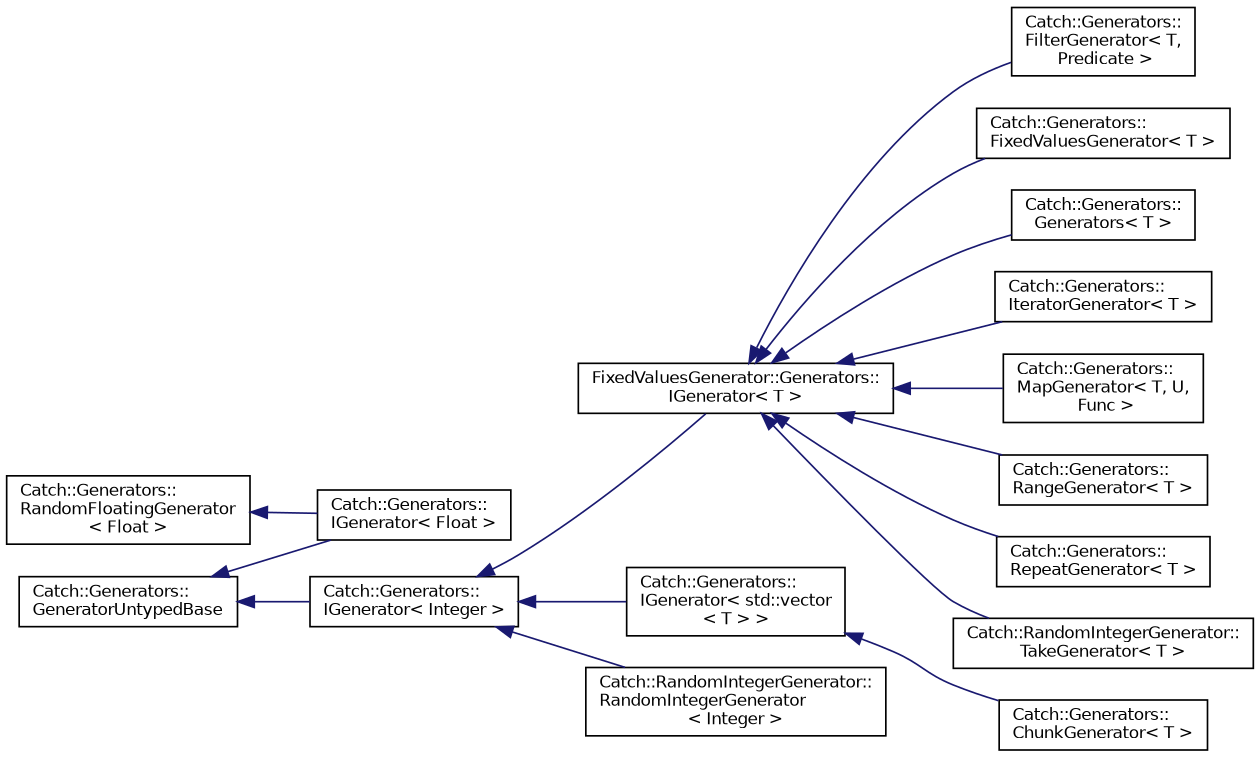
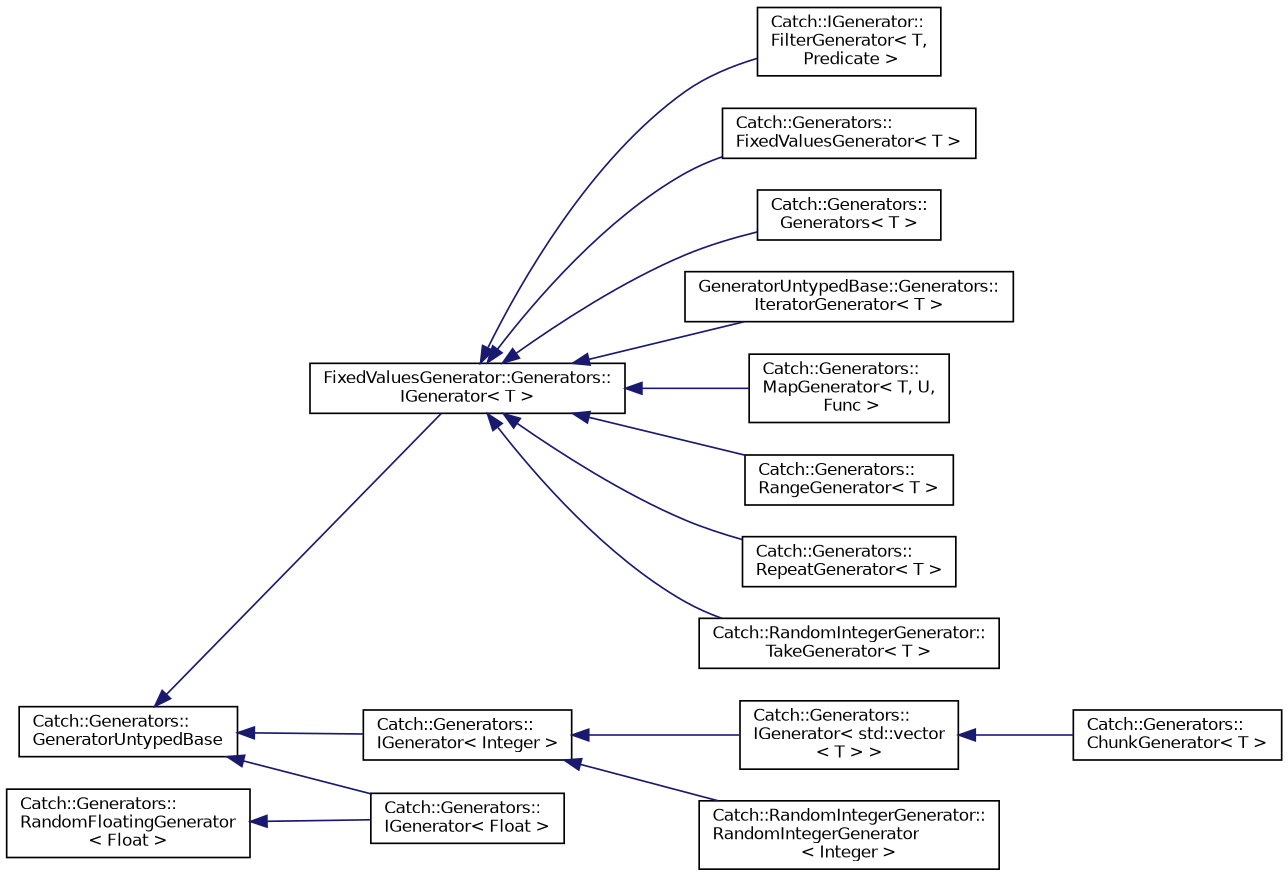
(1103, 42) -> (849, 42)
(1103, 297) -> (849, 297)
(603, 497) -> (304, 554)
